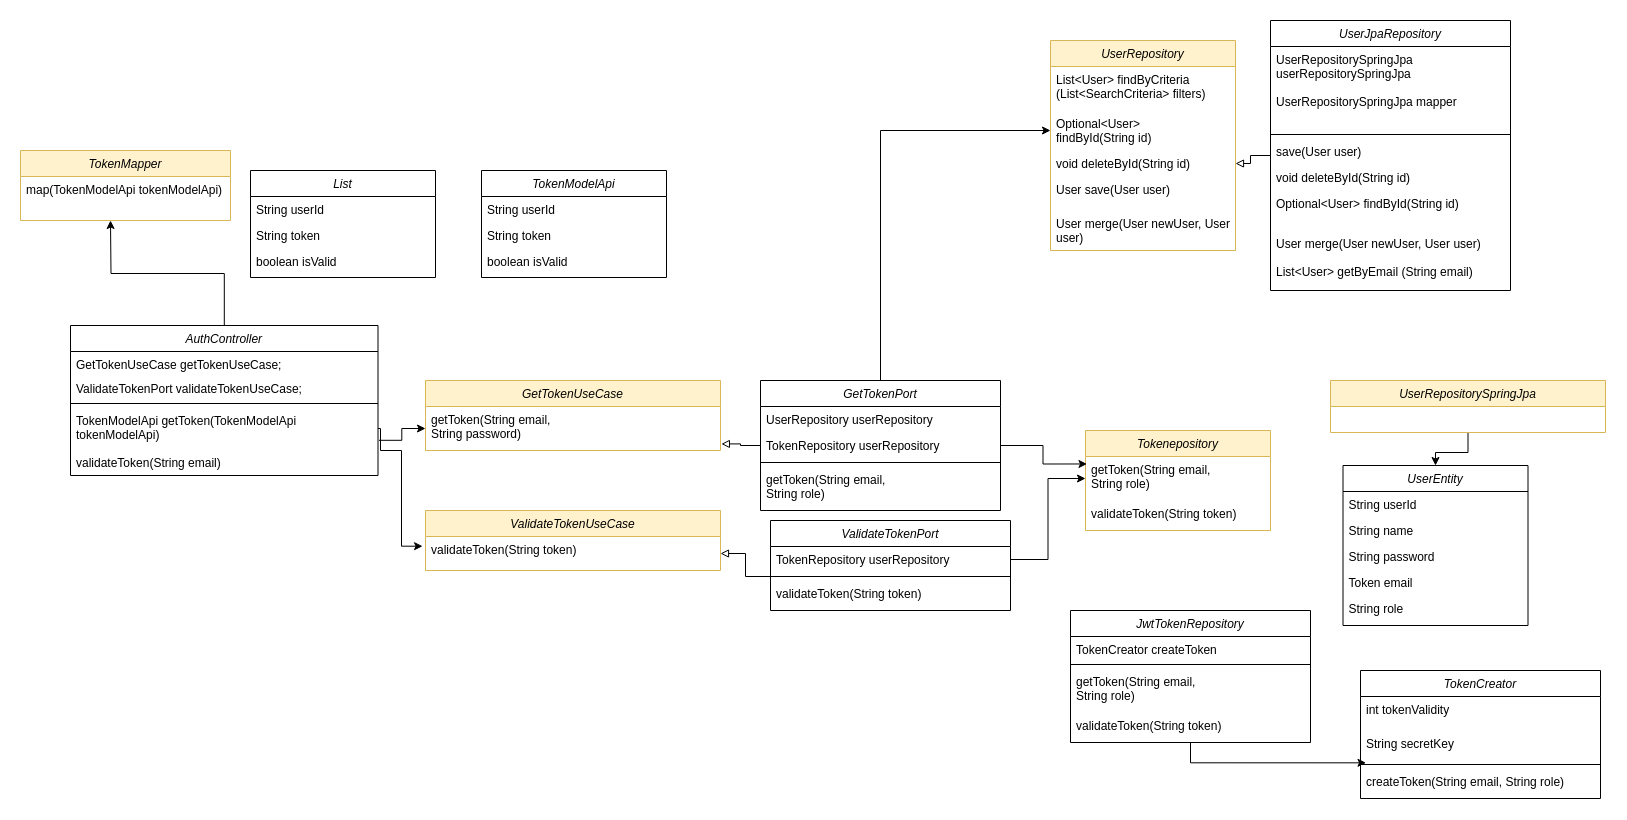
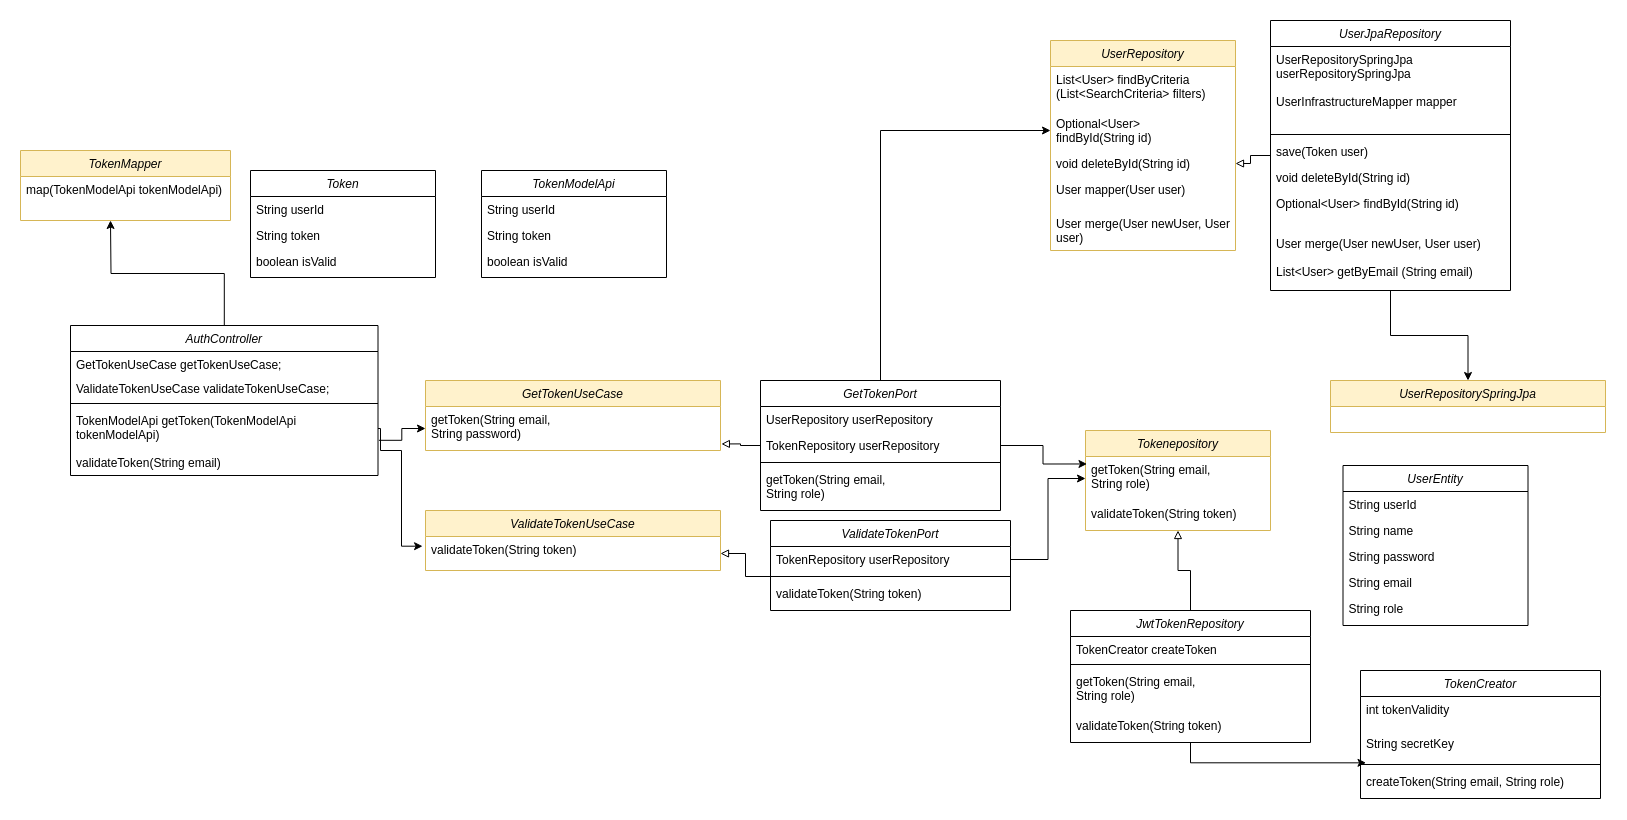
(1372, 102) -> (1379, 102)
(1325, 152) -> (1328, 152)
(343, 184) -> (343, 184)
(1120, 190) -> (1127, 190)
none -> (1426, 336)
(198, 389) -> (208, 389)
(1459, 453) -> none
none -> (1189, 571)
(1381, 583) -> (1383, 583)
